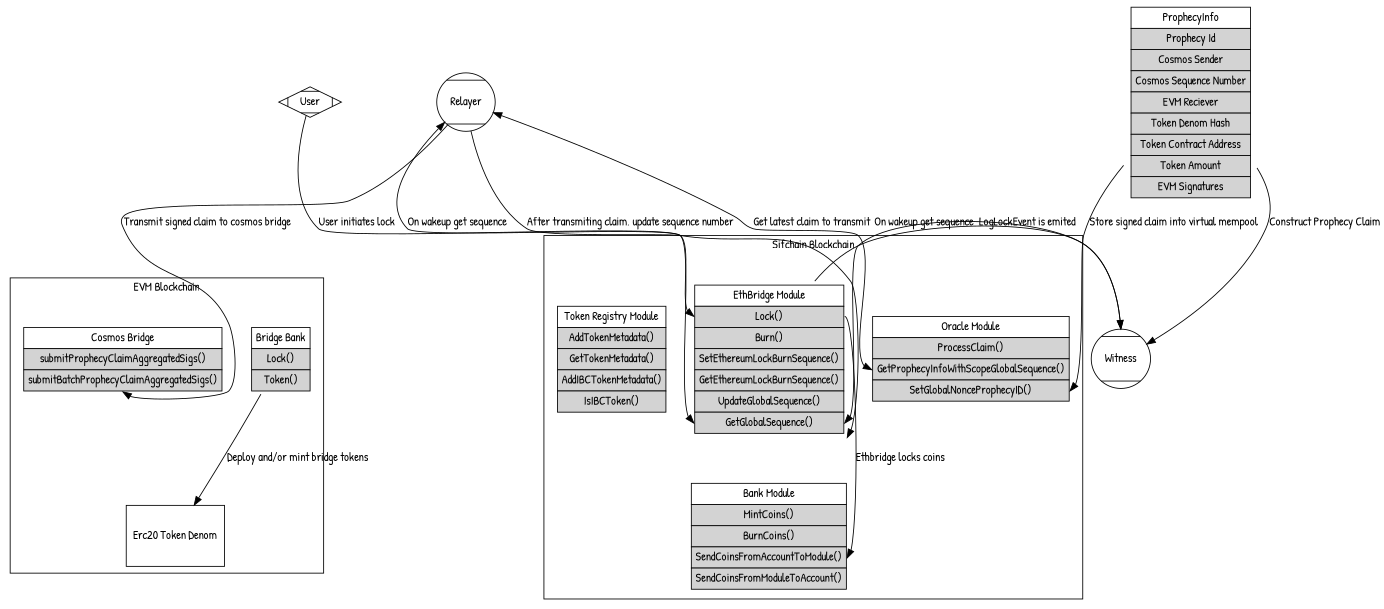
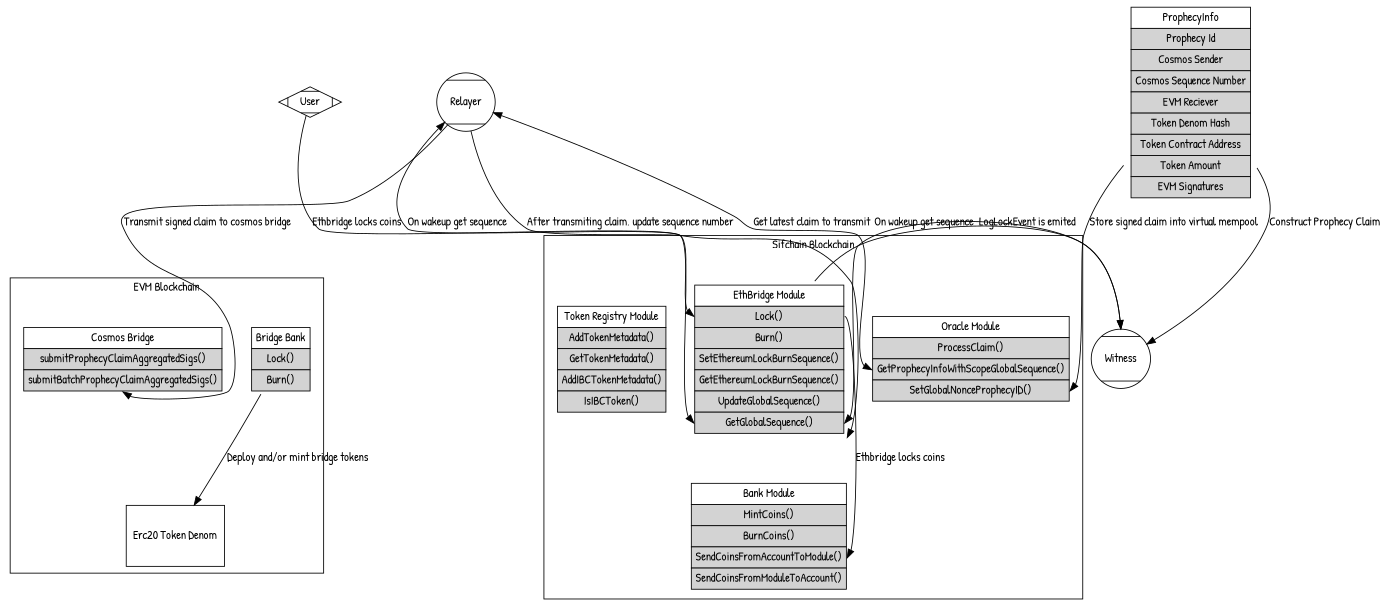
(357, 222) -> (357, 222)
(281, 380) -> (281, 380)
